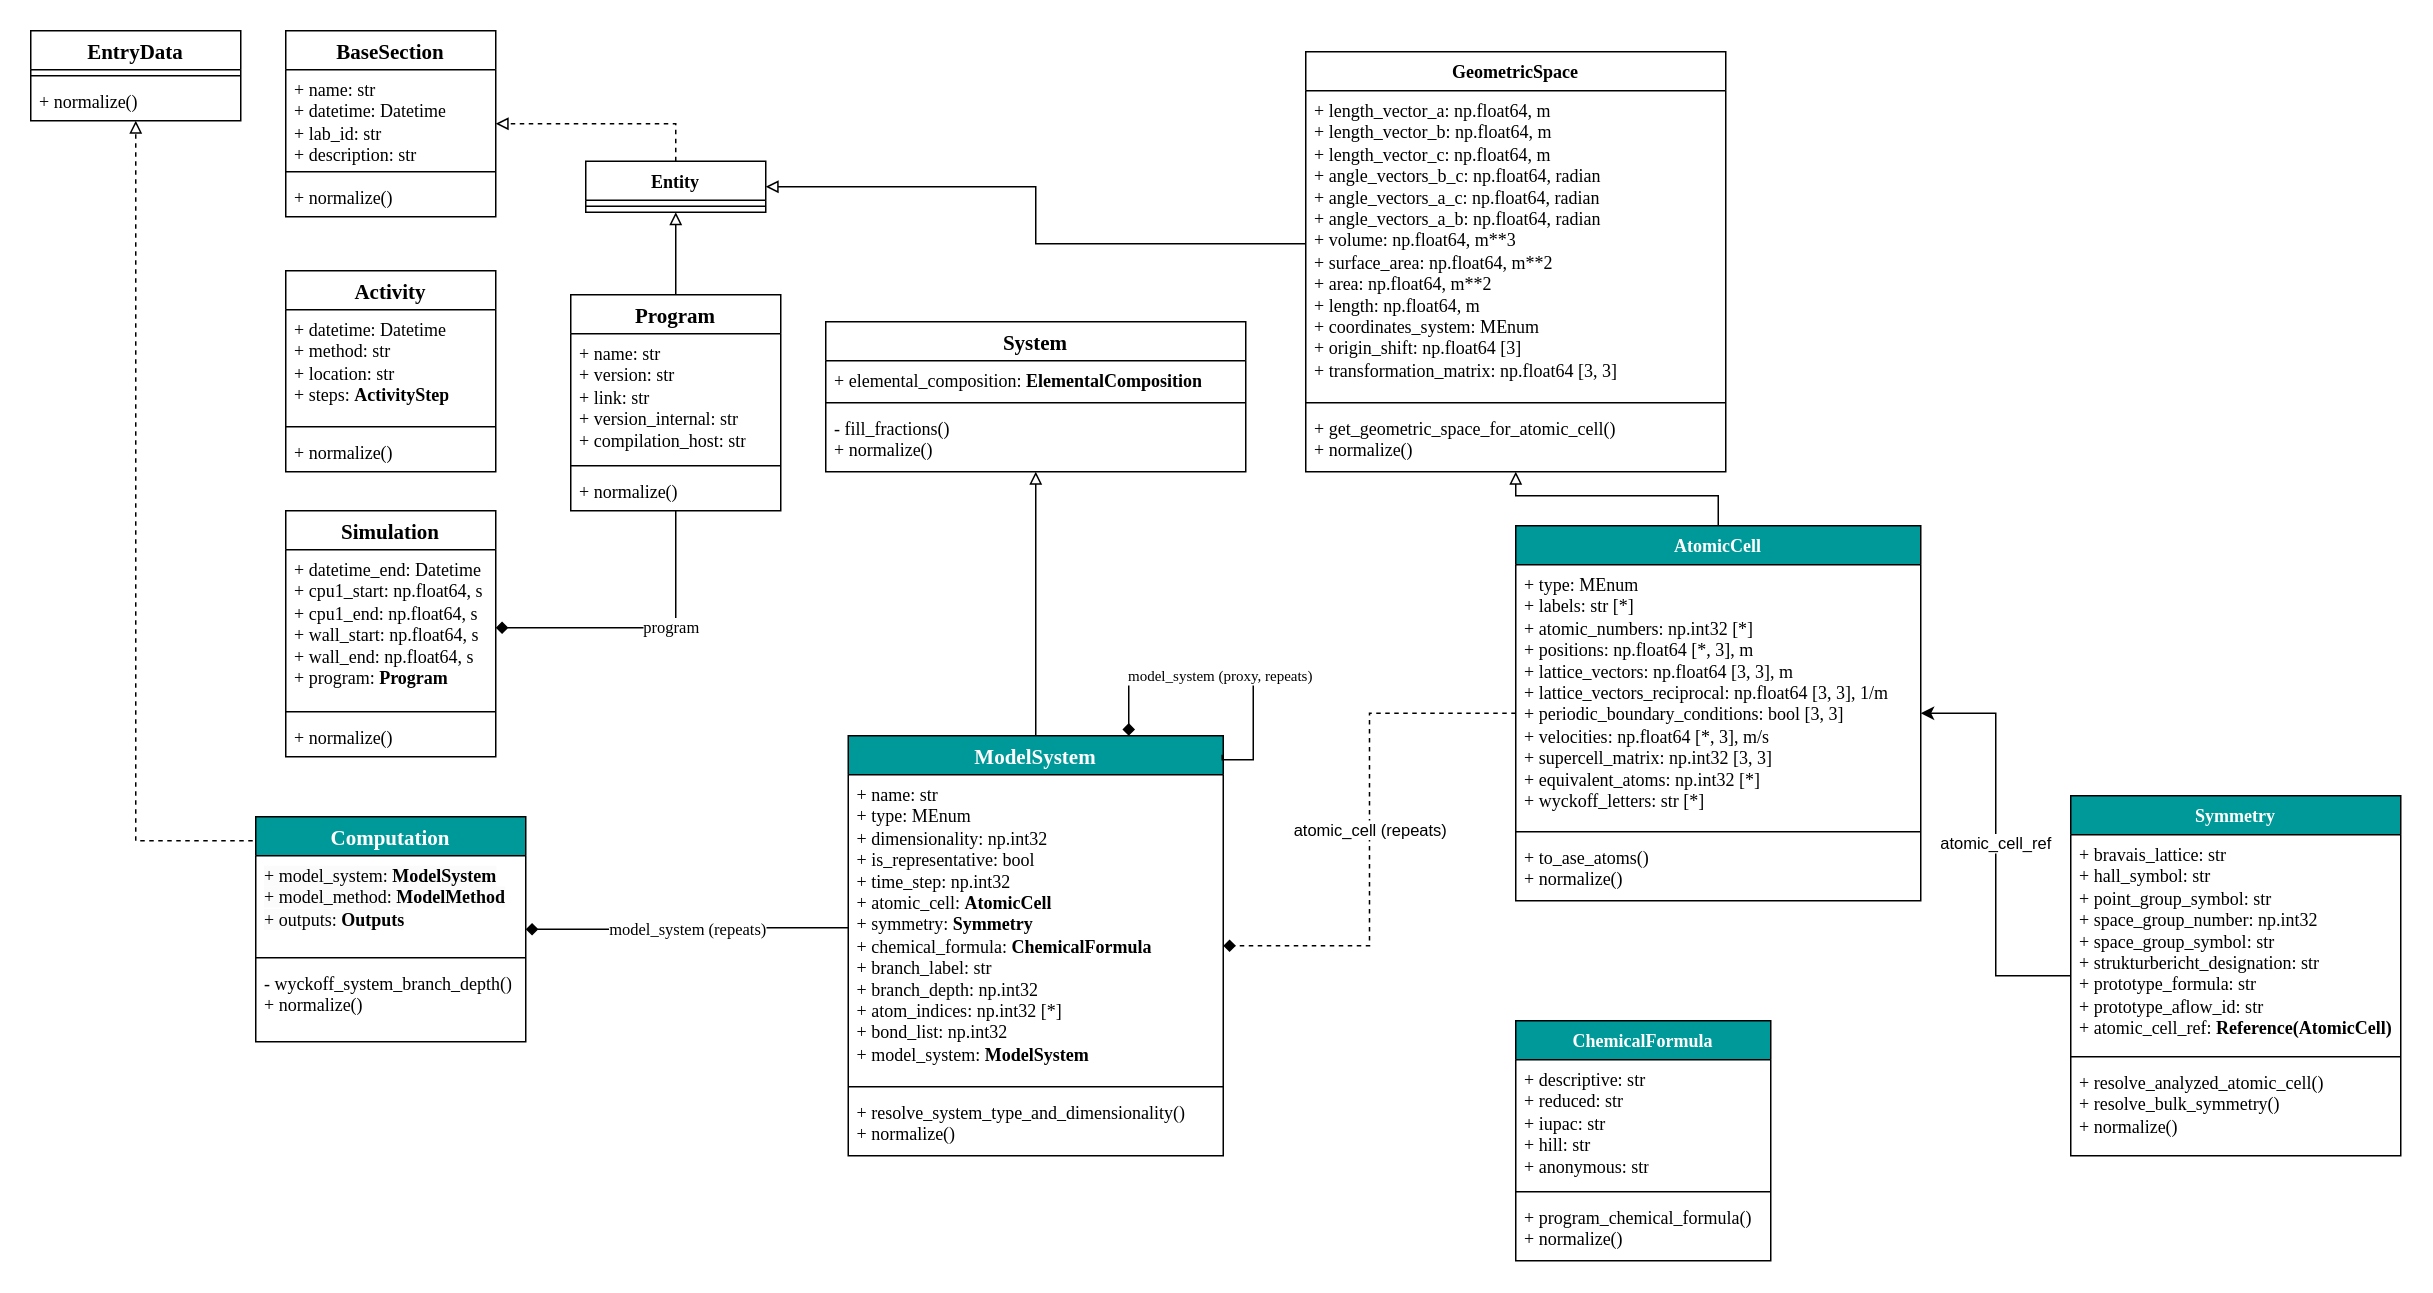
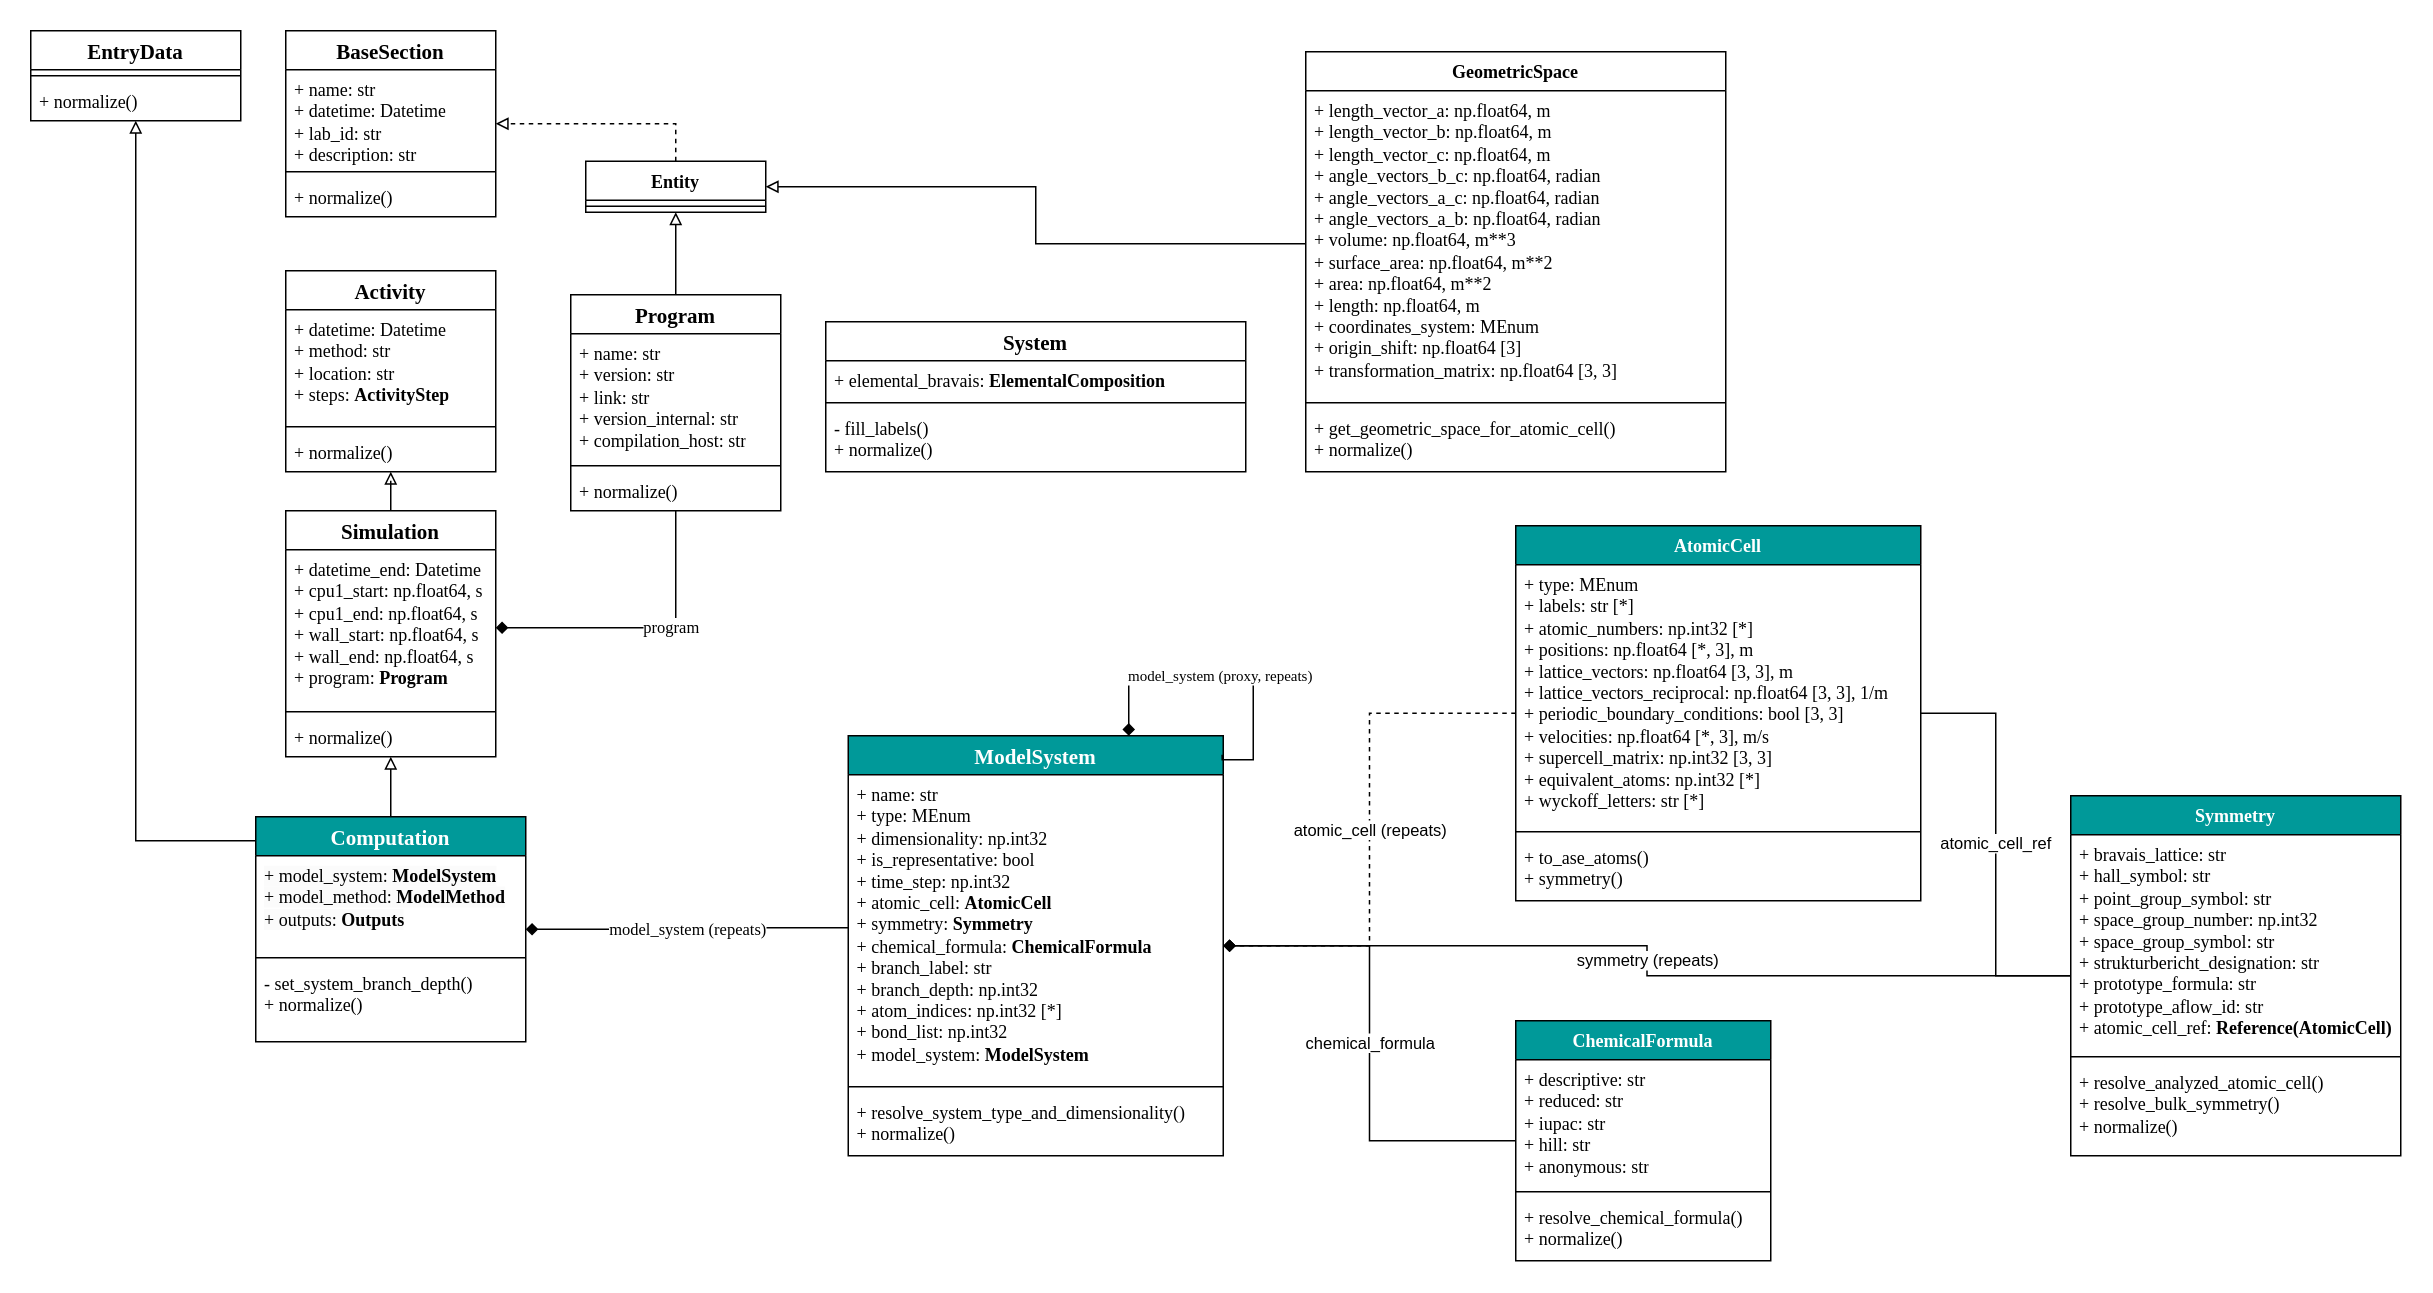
(1036, 382) -> (1018, 382)
(914, 441) -> (896, 441)
none -> (391, 485)
(1627, 496) -> none
(136, 551) -> (136, 551)
(1036, 610) -> none
(1932, 713) -> (1928, 713)
none -> (391, 793)
(1603, 870) -> (1603, 870)
none -> (1667, 976)
(392, 1007) -> (392, 1007)
none -> (1370, 1116)
(1645, 1241) -> (1645, 1241)
